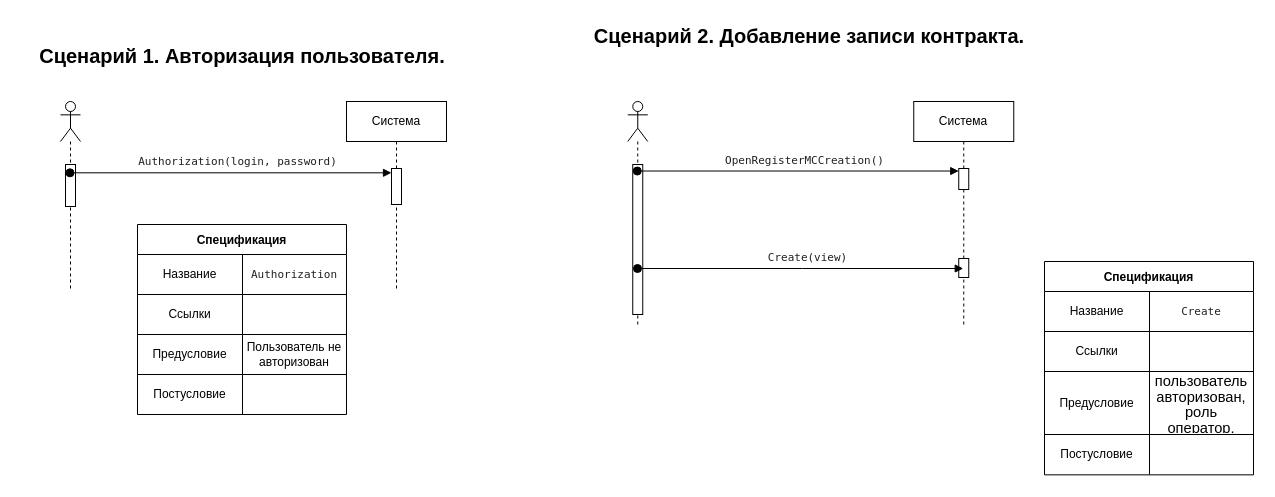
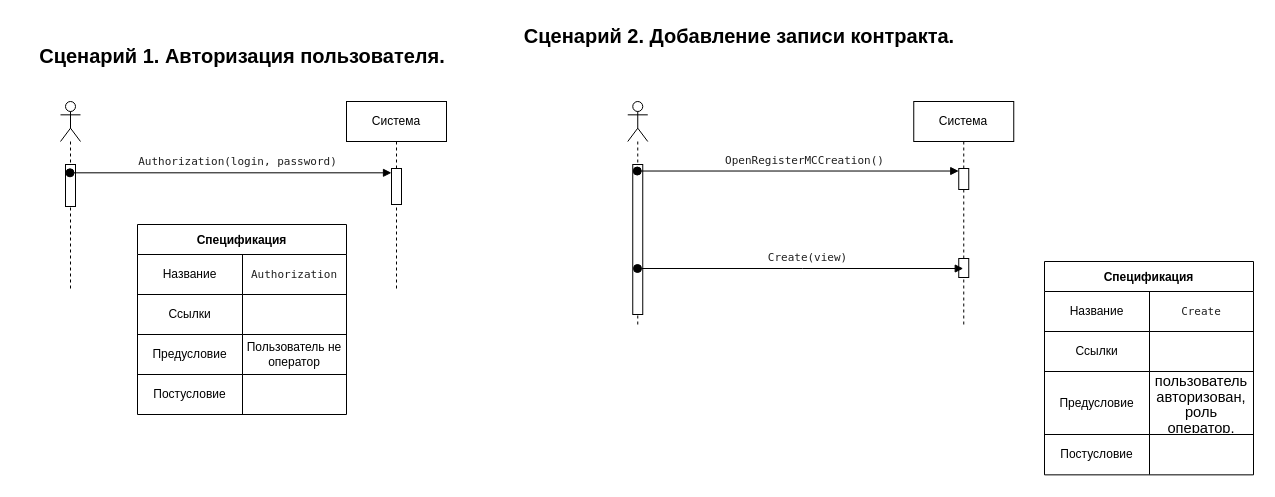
(809, 36) -> (739, 36)
(295, 355) -> (295, 355)
